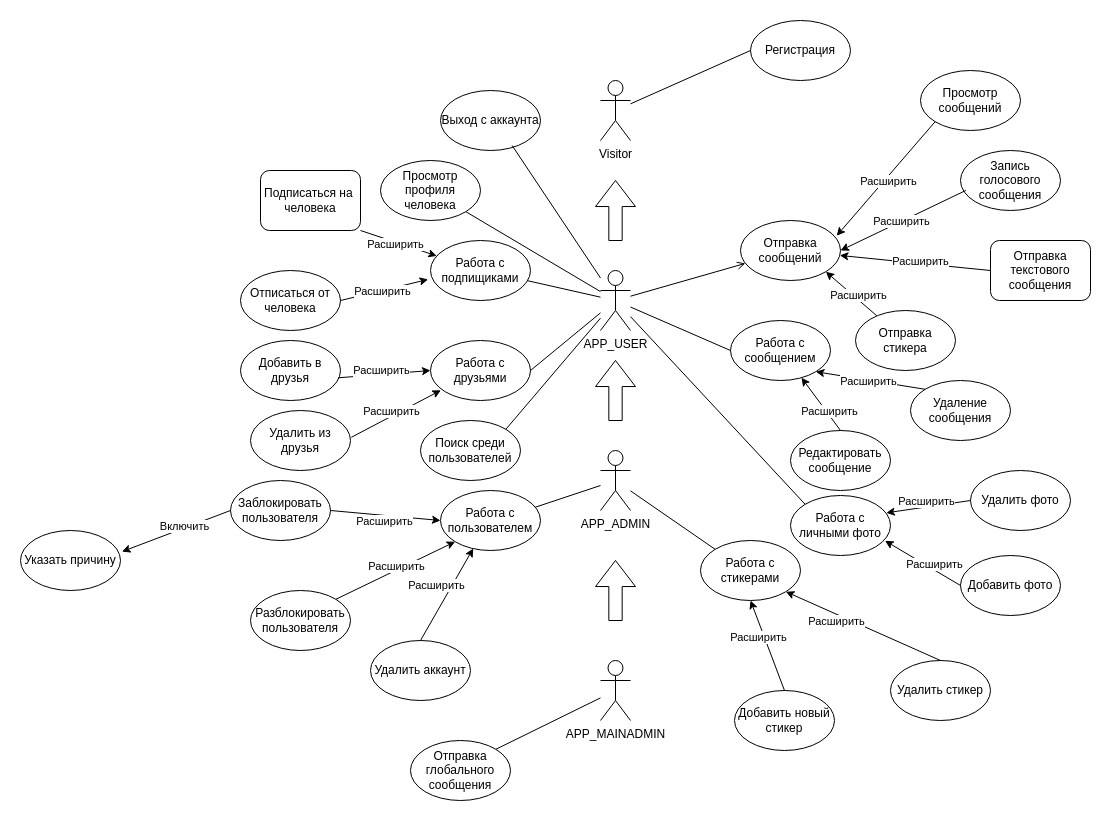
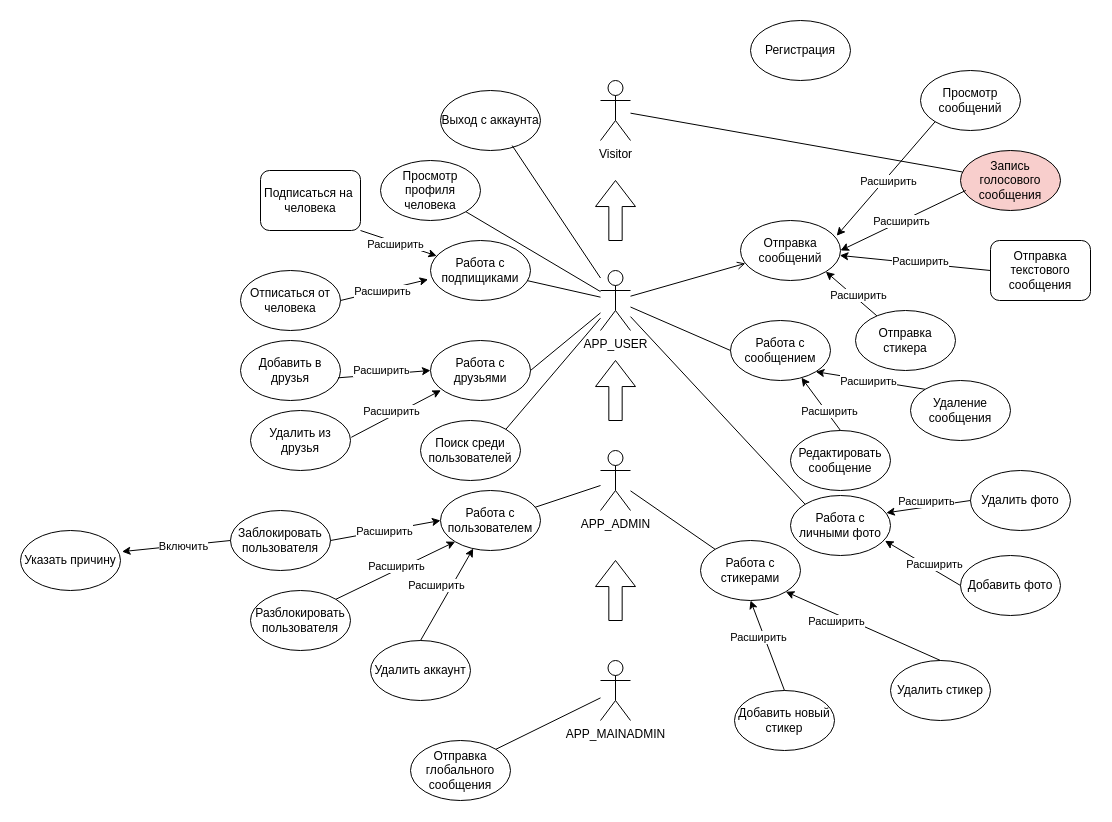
(690, 77) -> (796, 142)
(1011, 181) -> (1011, 181)
(281, 511) -> (281, 541)
